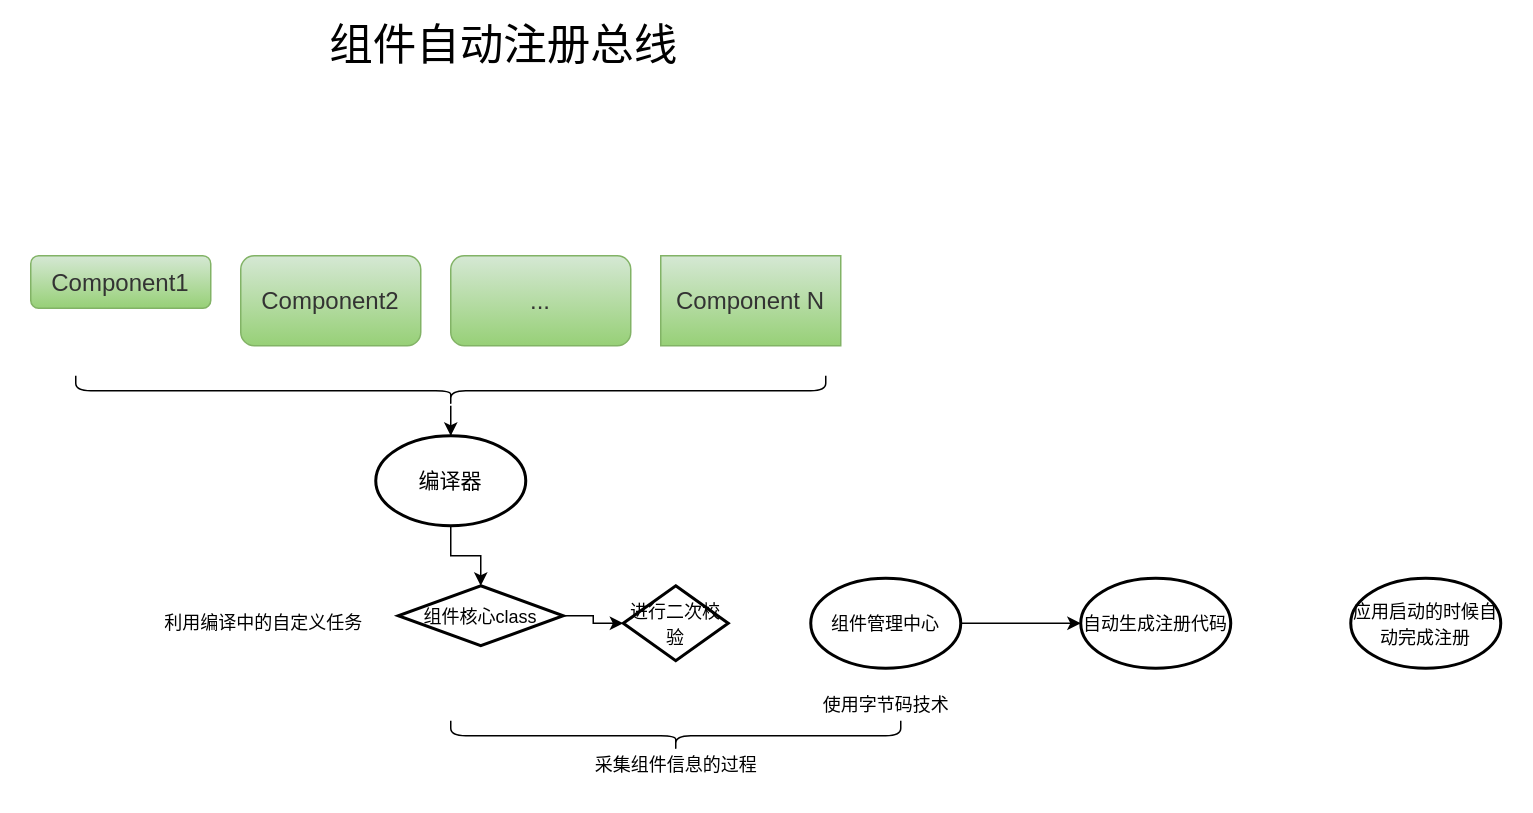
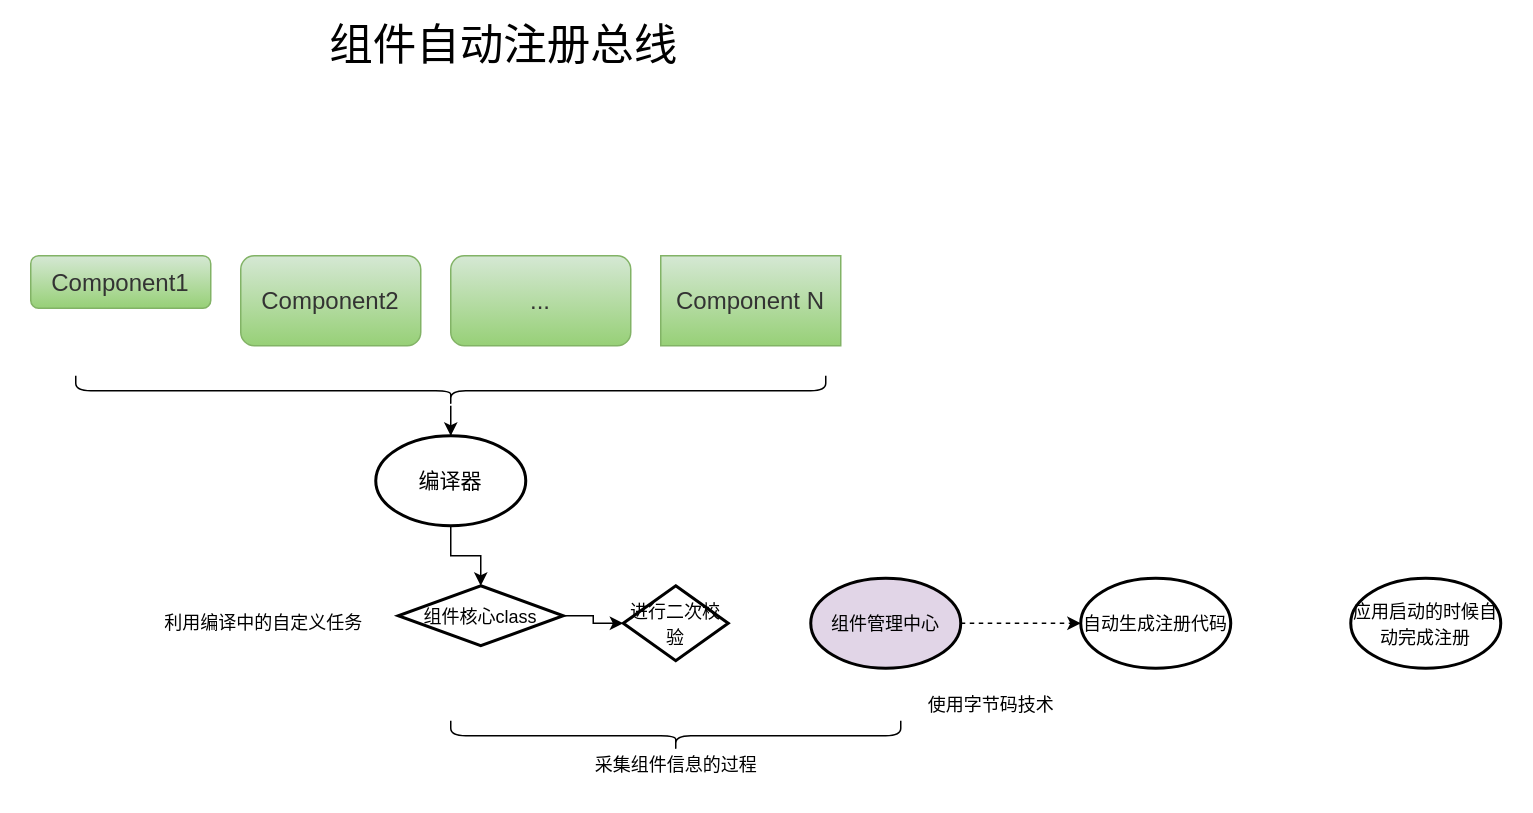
(886, 623) -> (886, 623)
(1016, 623) -> (1016, 623)
(886, 706) -> (991, 706)
